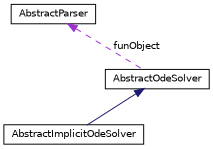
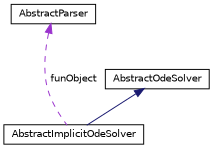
(110, 49) -> (46, 82)
